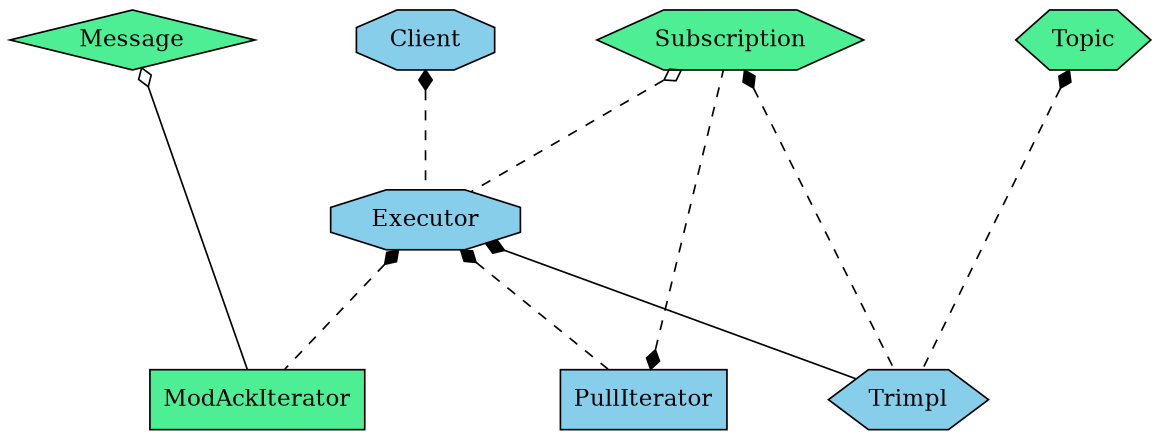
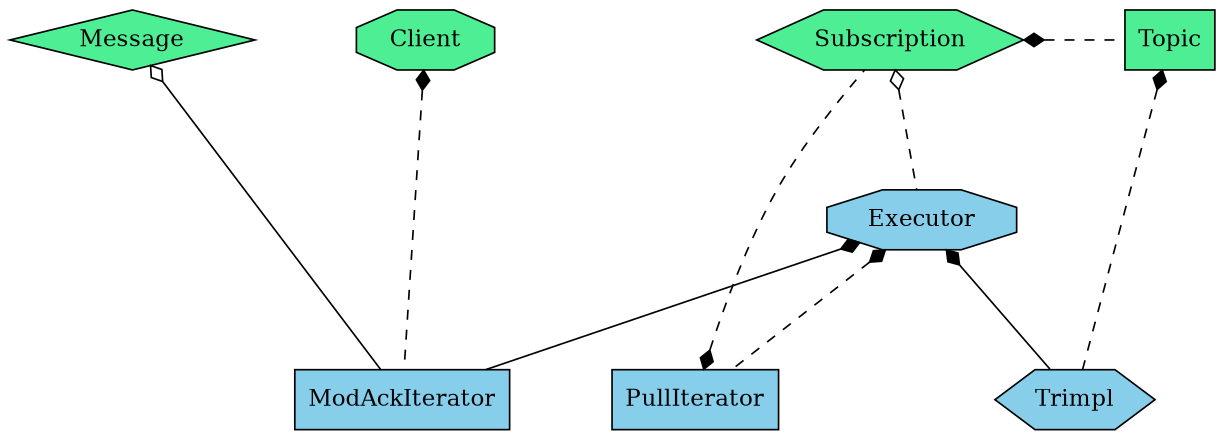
(426, 40) -> (426, 40)
(1083, 40) -> (1170, 40)
(426, 140) -> (413, 230)
(824, 229) -> (1085, 40)
(335, 317) -> (663, 309)
(257, 400) -> (402, 400)
